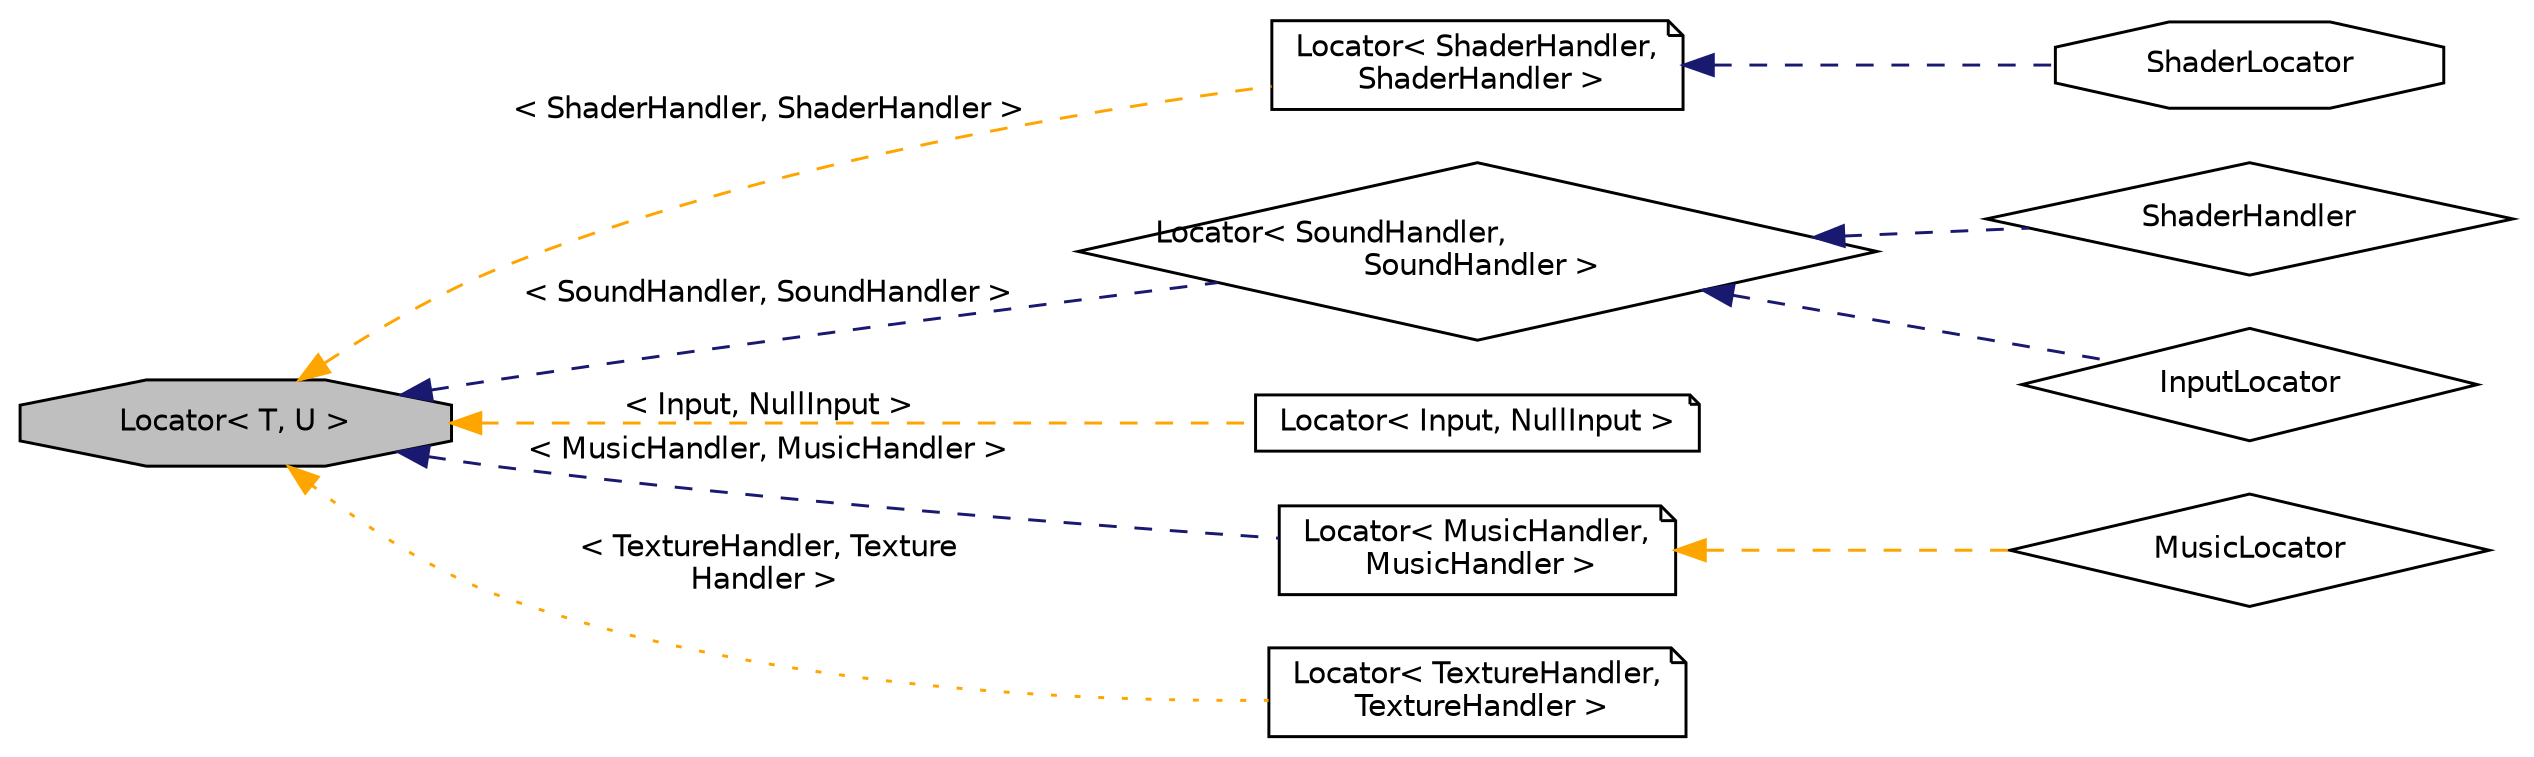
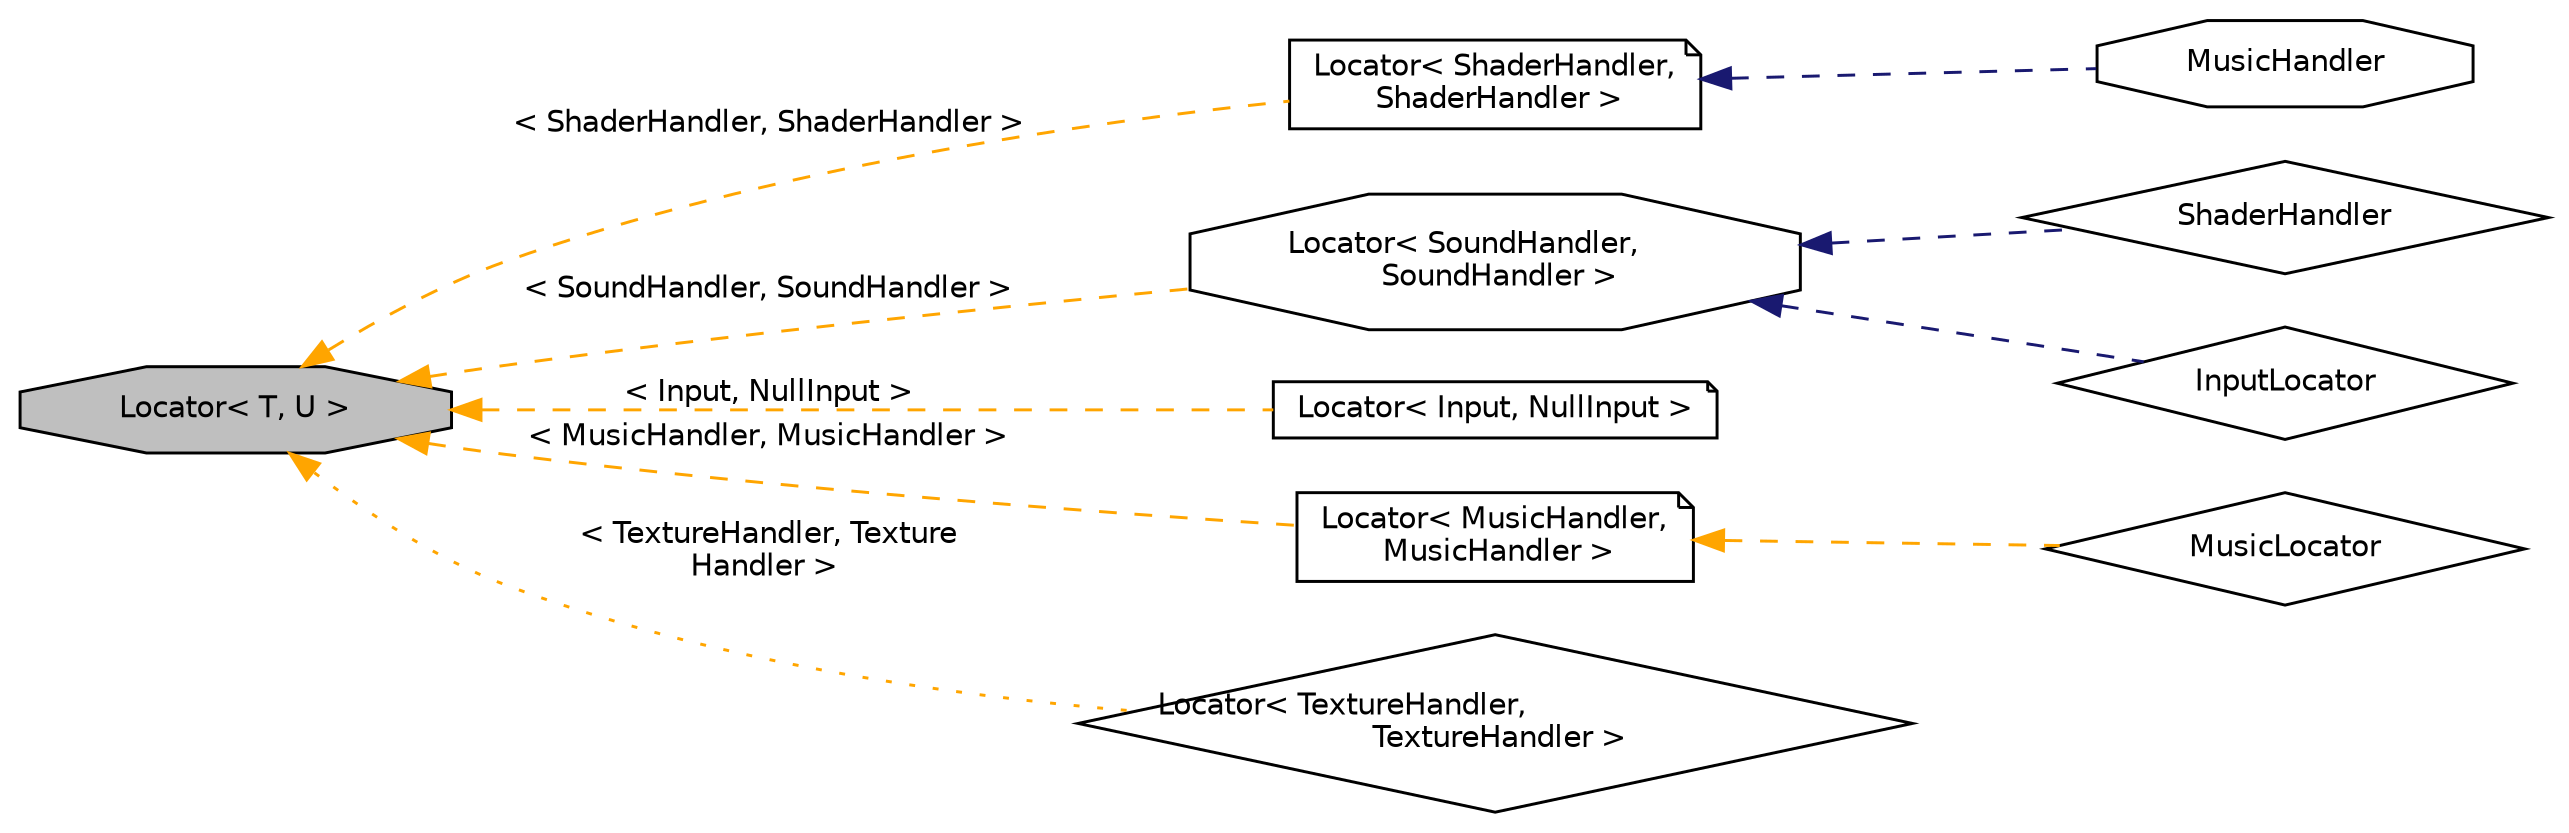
(2250, 65) -> (2285, 64)
(1477, 251) -> (1495, 262)
(824, 334) -> (809, 328)
(853, 505) -> (862, 492)
(1477, 692) -> (1495, 723)
